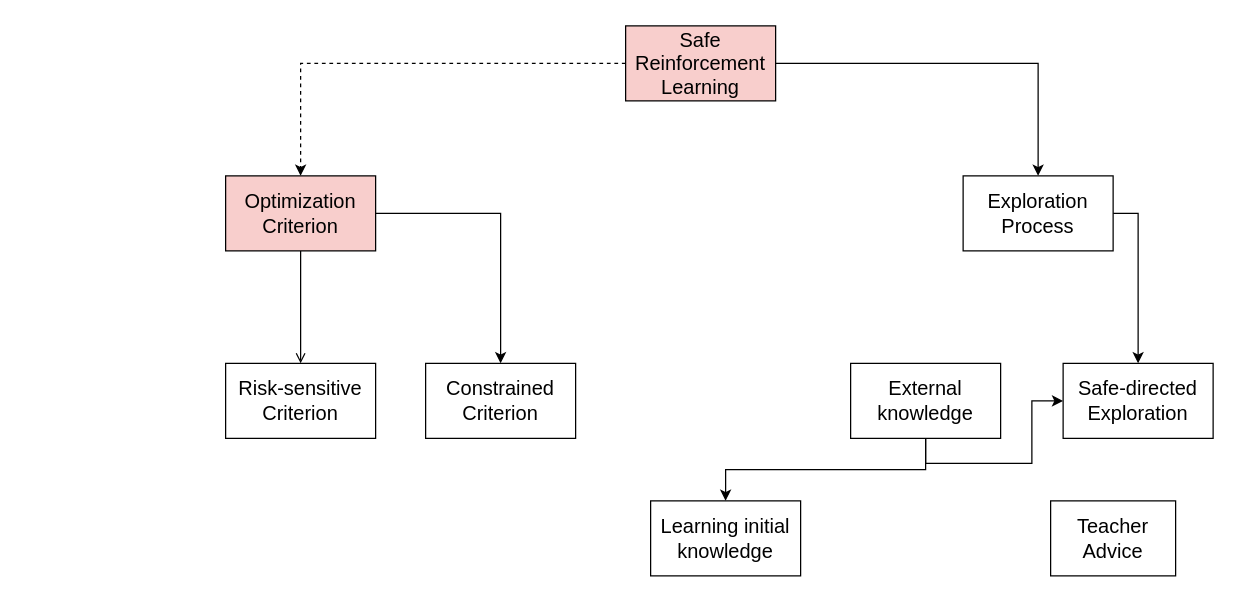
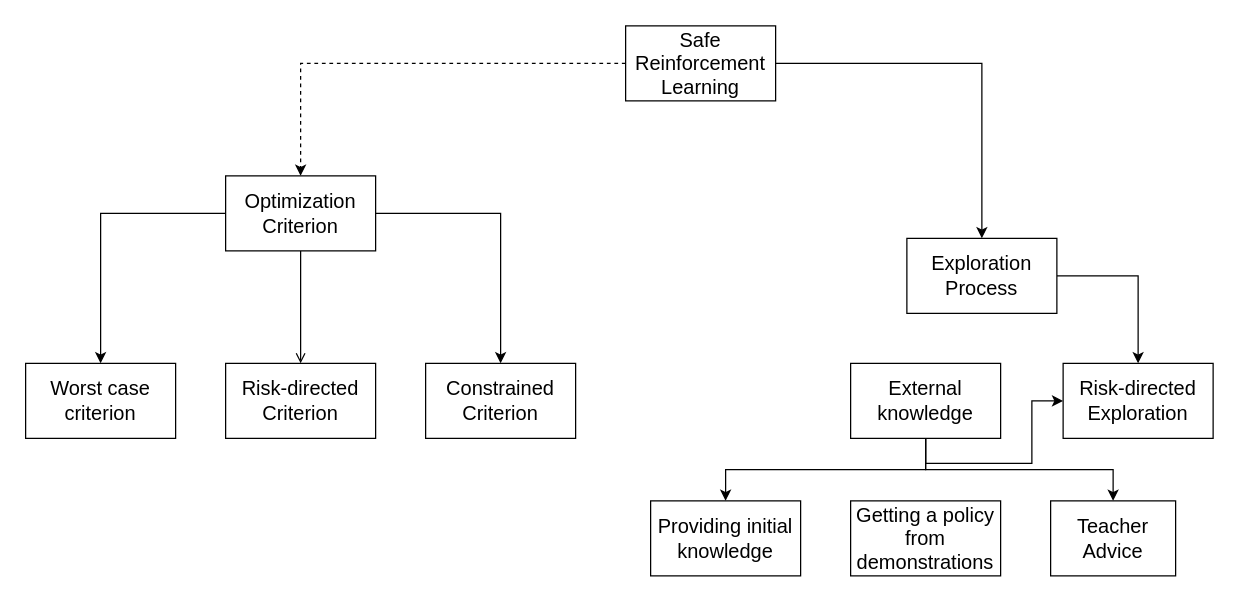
(701, 63) -> (701, 63)
(301, 213) -> (301, 213)
(1038, 213) -> (982, 276)
none -> (101, 221)
none -> (101, 401)
(301, 401) -> (301, 401)
(1138, 401) -> (1138, 401)
none -> (1032, 469)
(726, 538) -> (726, 538)
none -> (926, 538)
